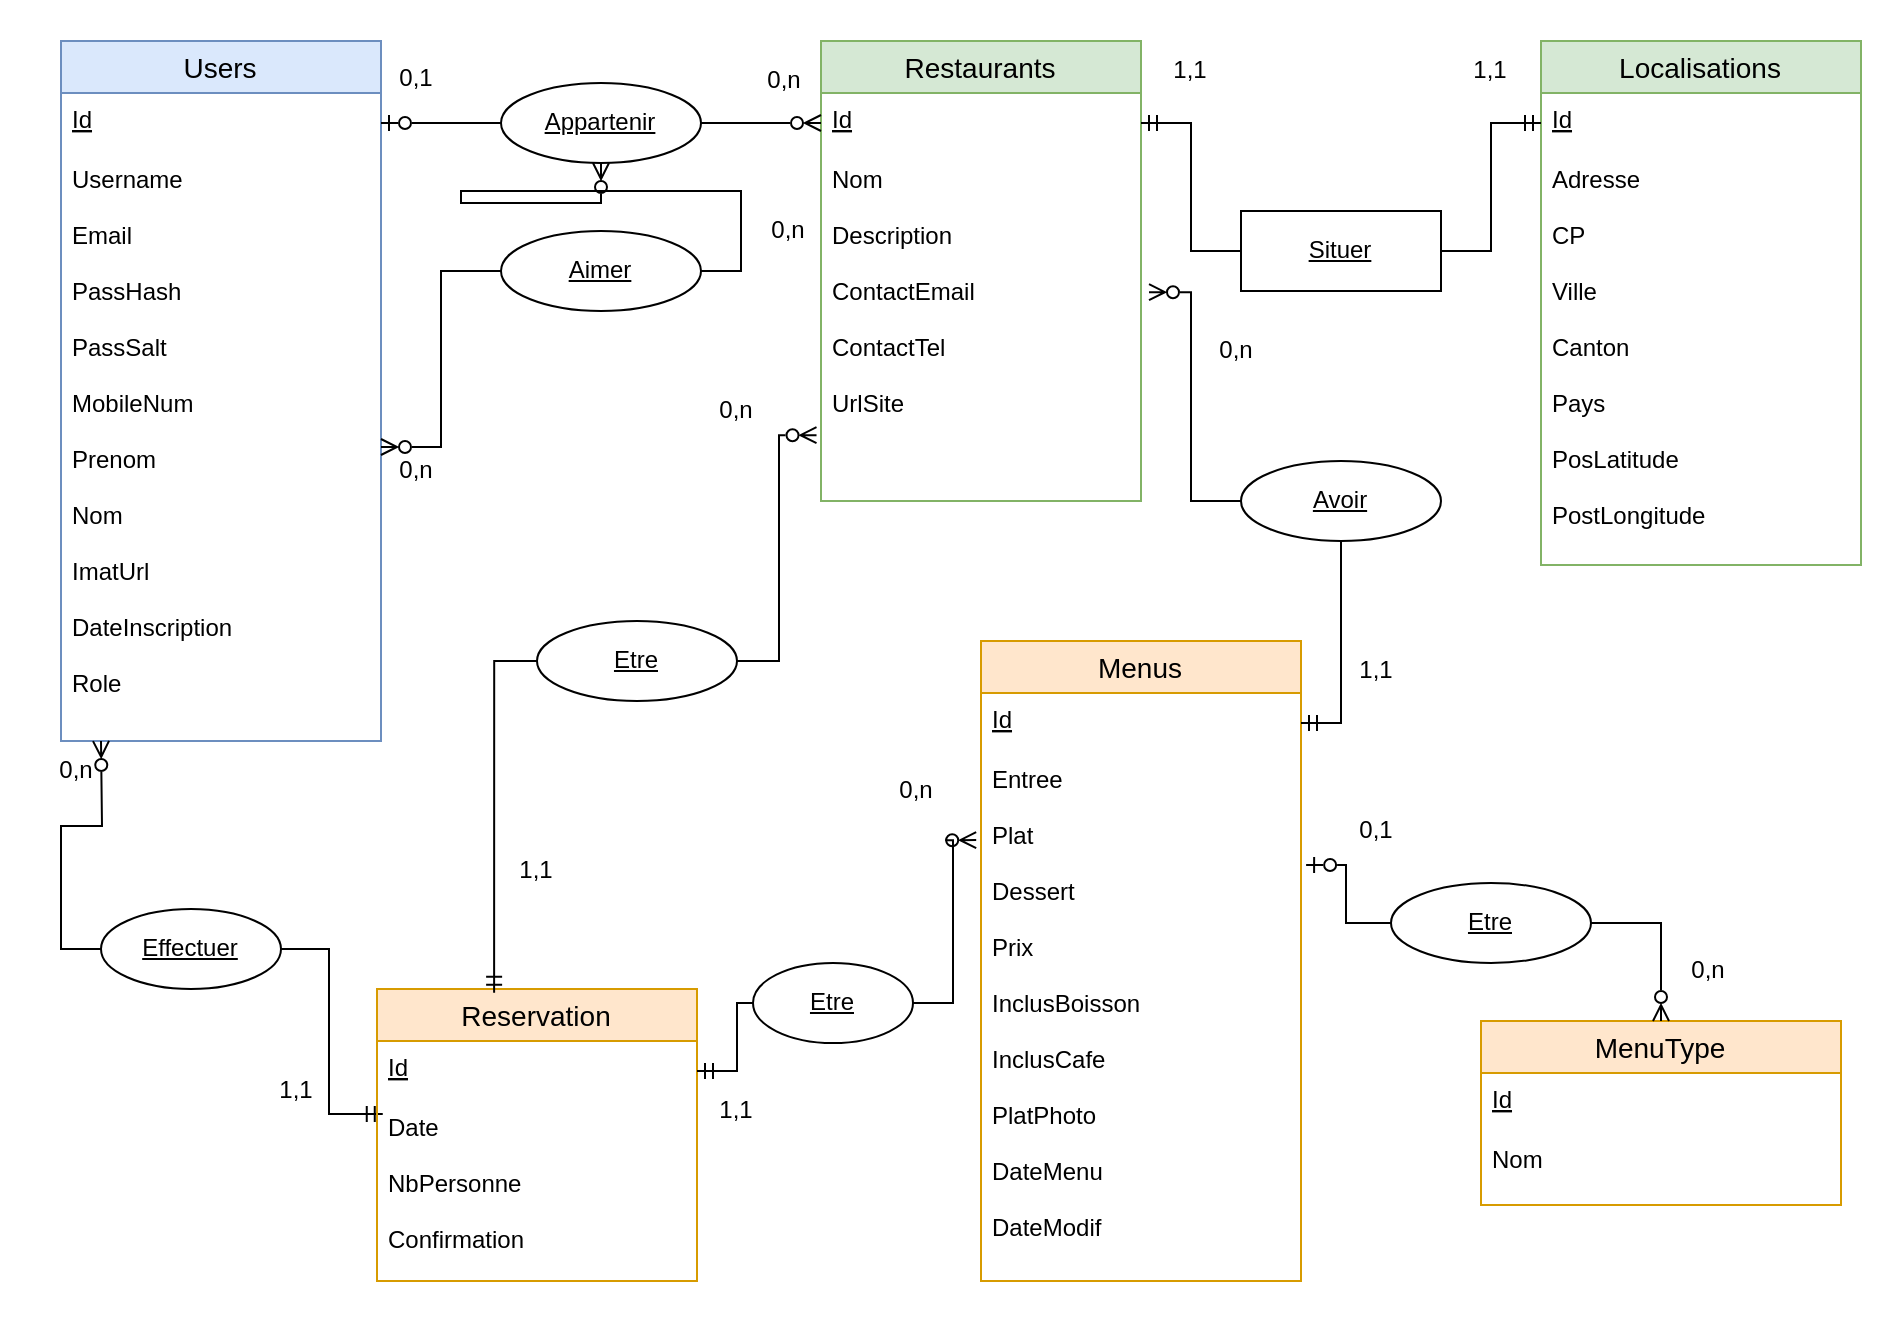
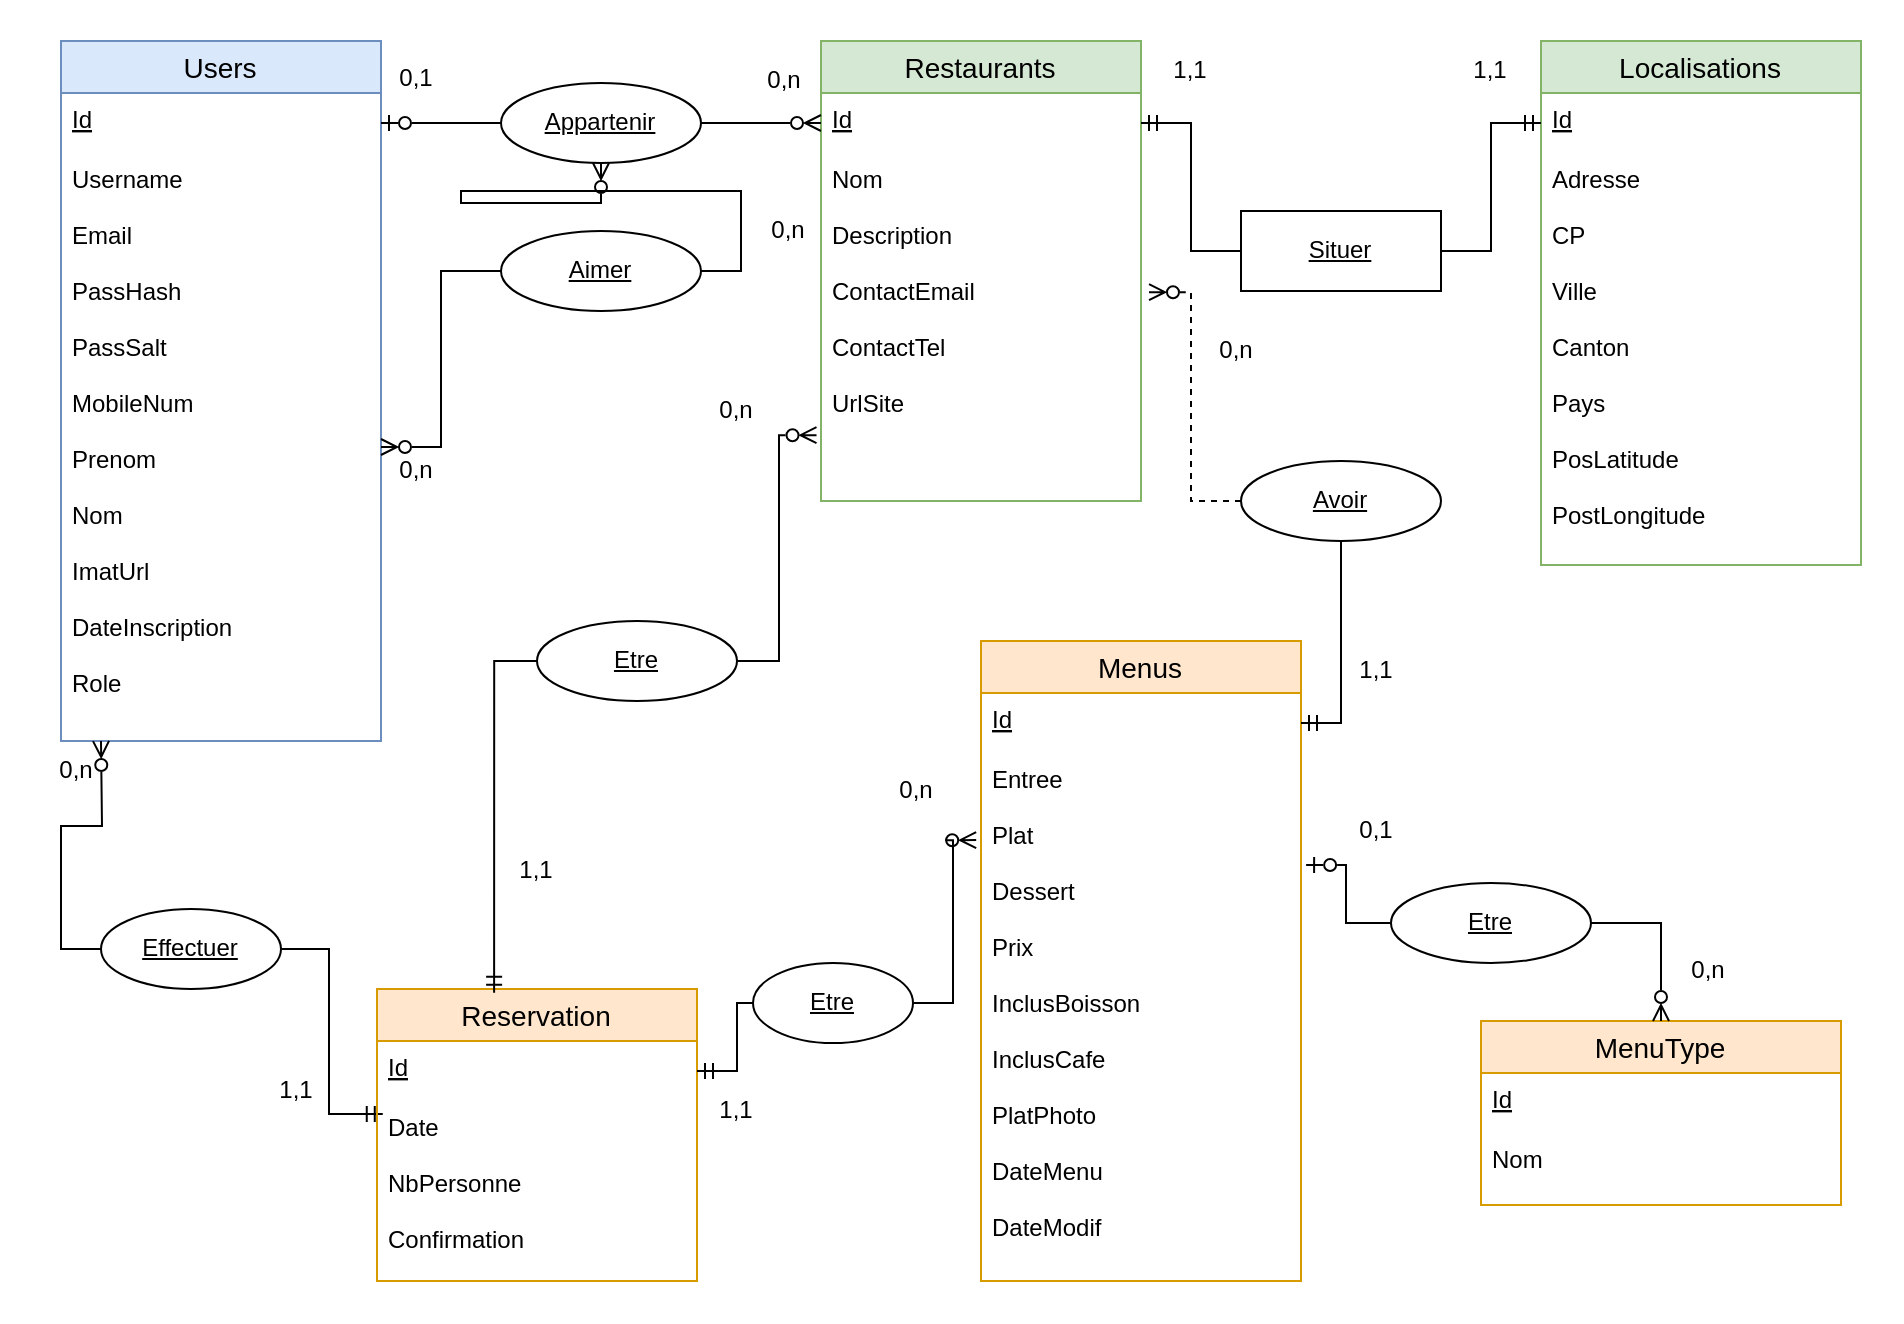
(1191, 417) -> (1191, 417)
